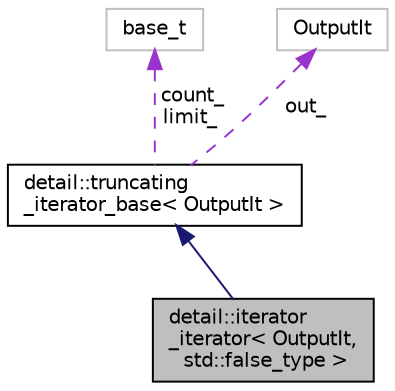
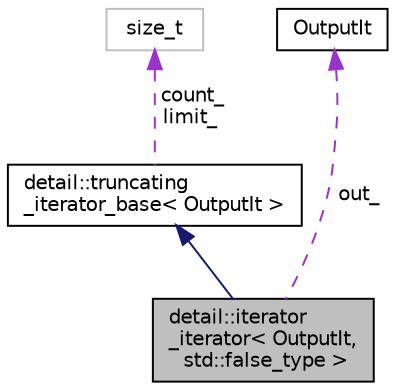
(155, 30) -> (155, 30)
(332, 30) -> (332, 30)
(248, 116) -> (329, 188)
